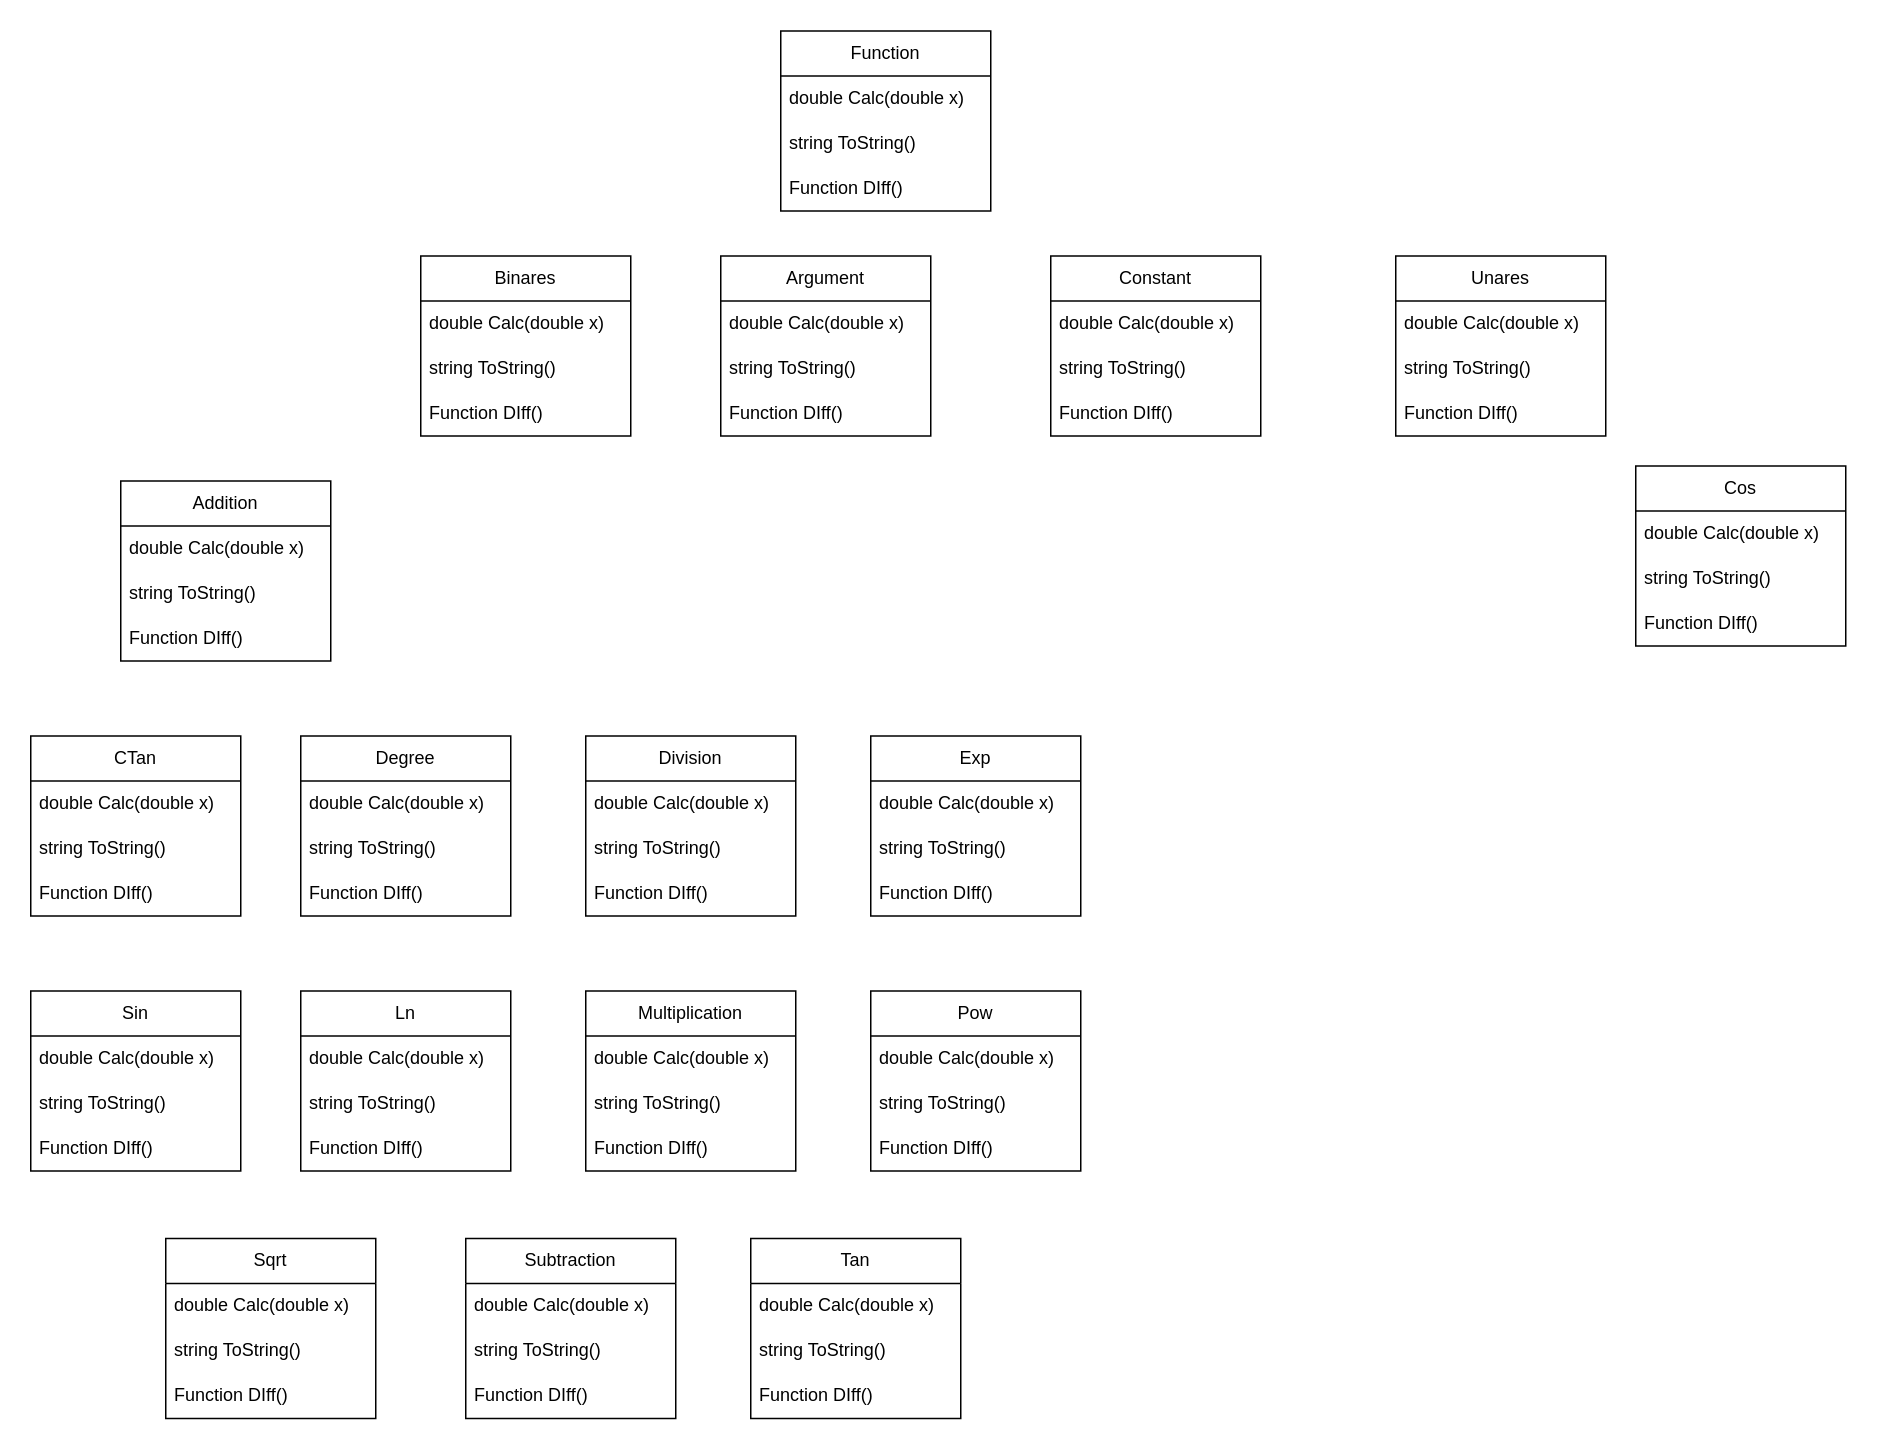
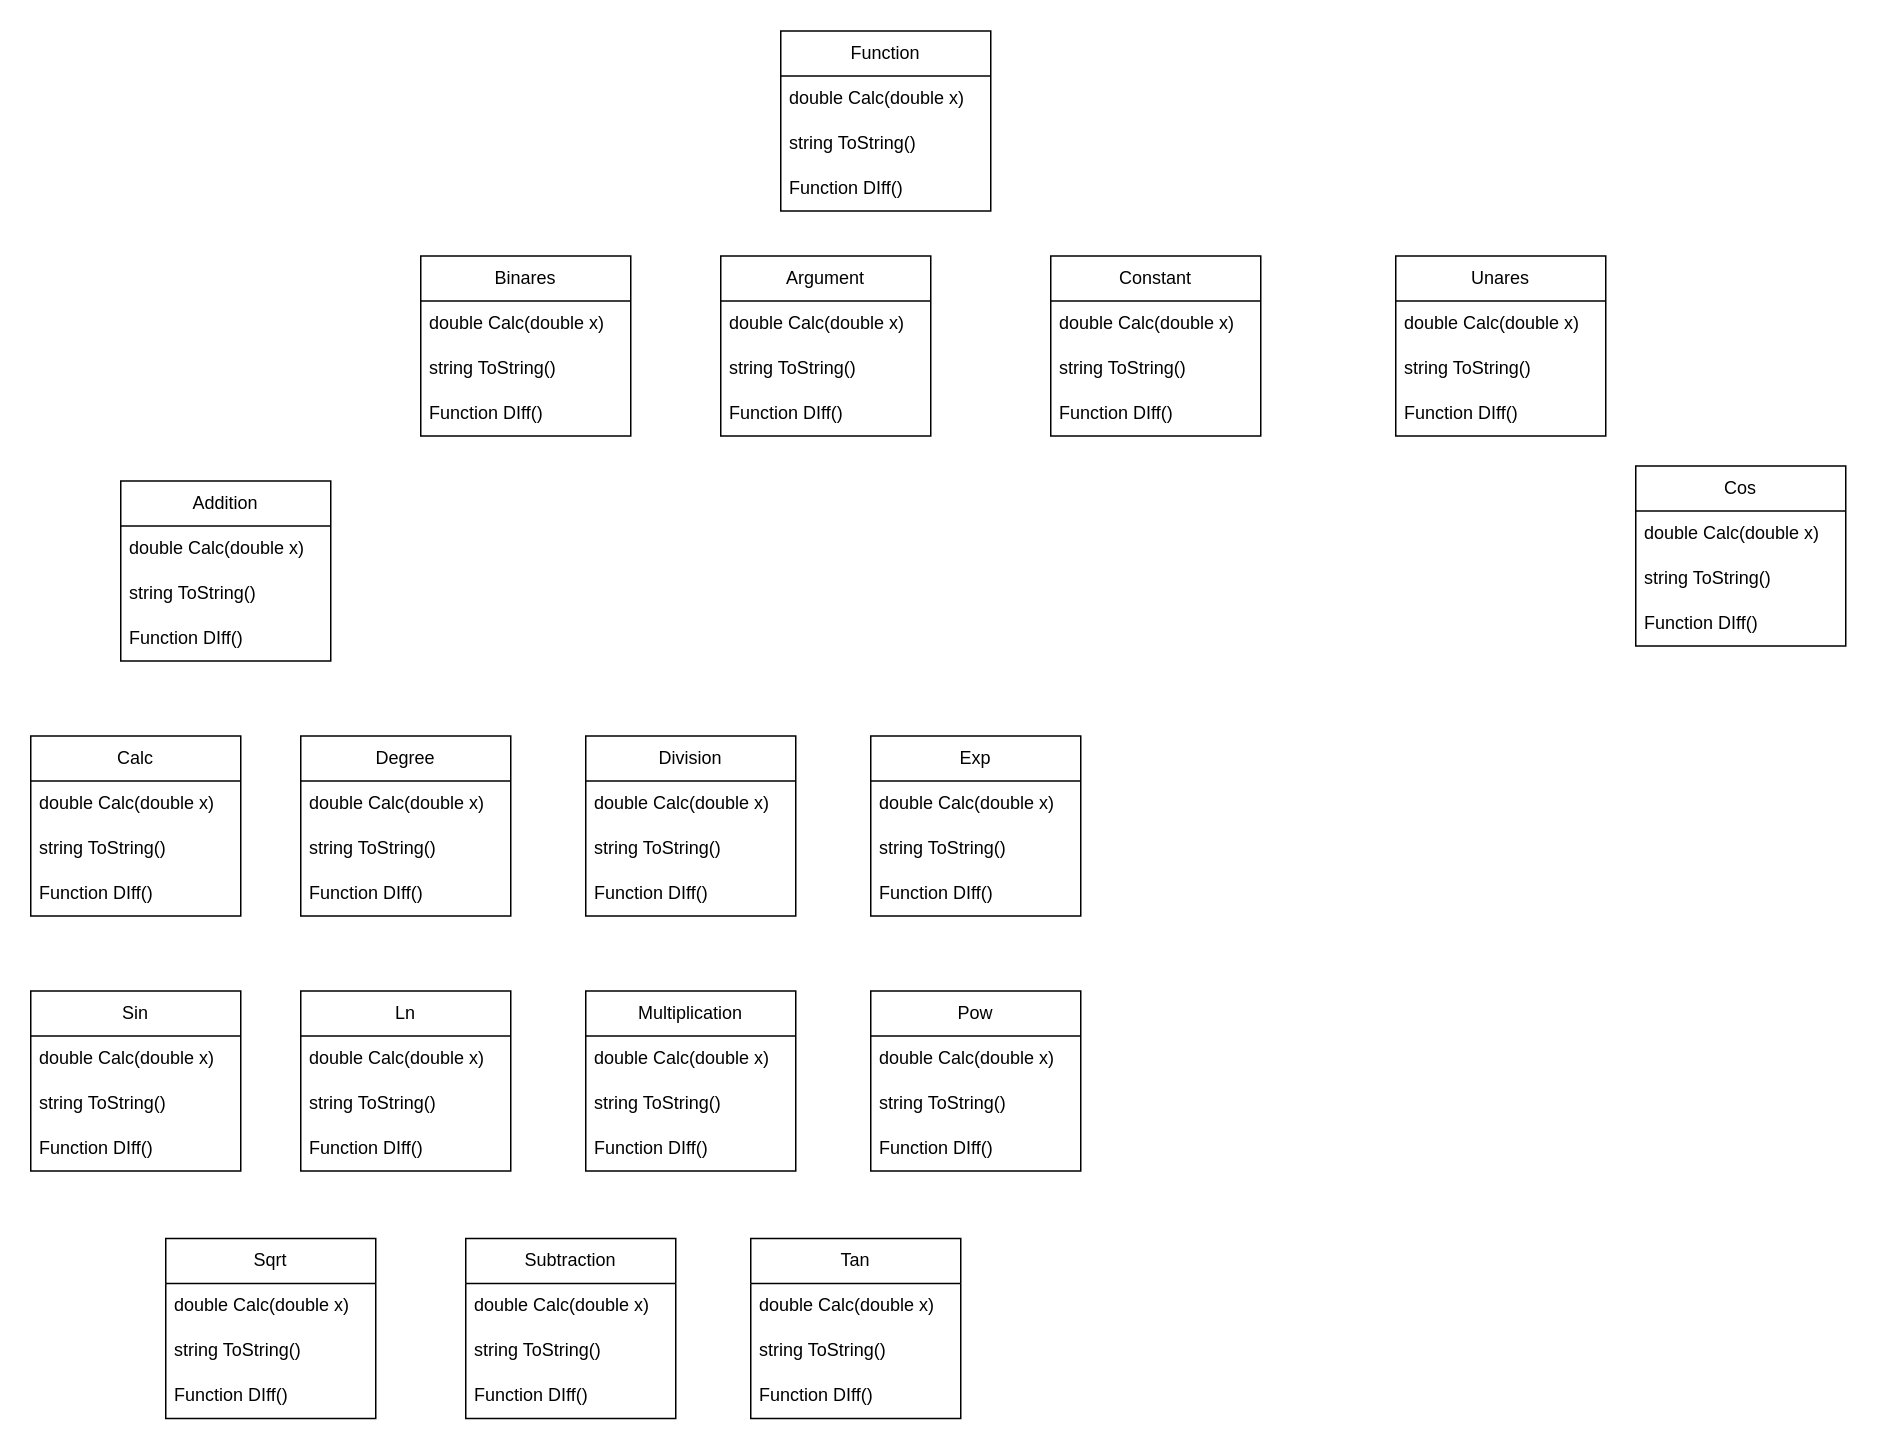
(136, 758) -> (136, 758)
